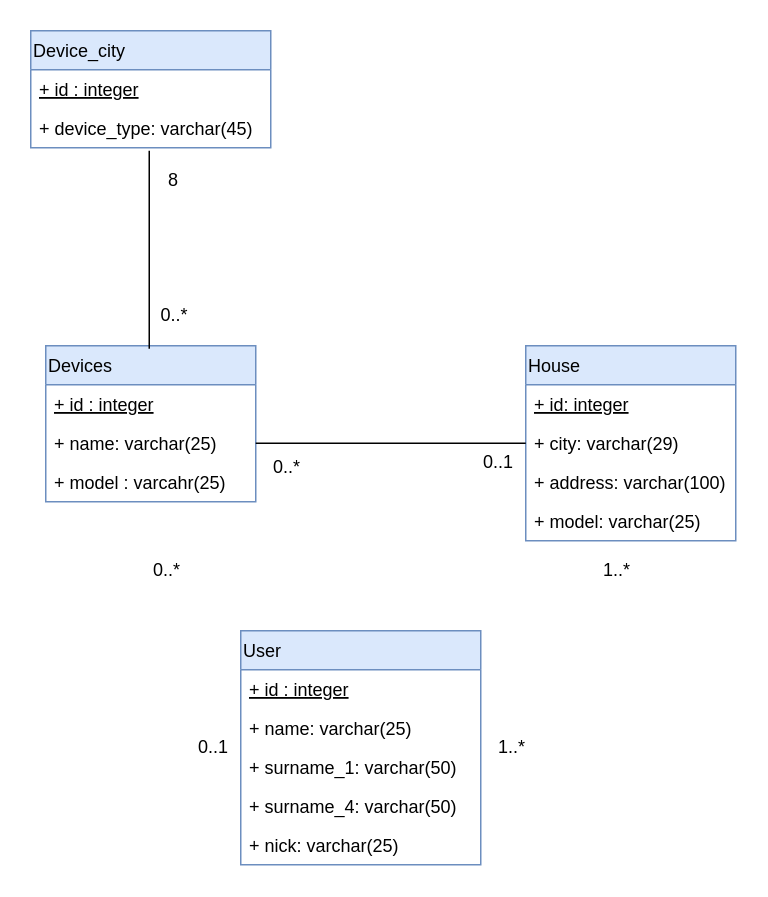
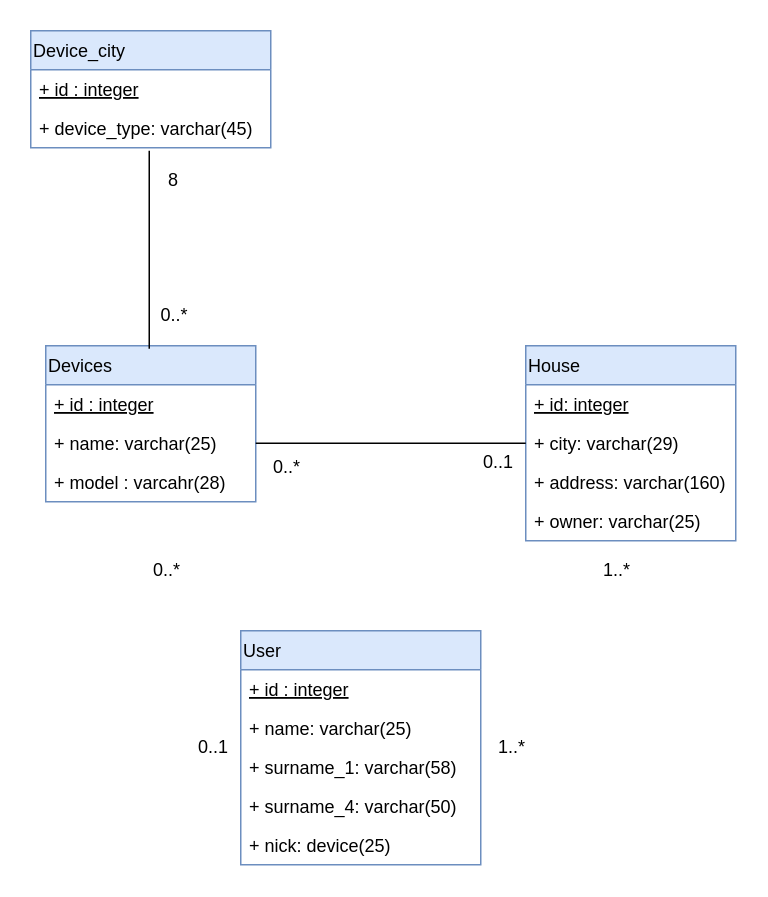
(148, 483) -> (148, 483)
(643, 483) -> (643, 483)
(625, 522) -> (628, 522)
(363, 768) -> (363, 768)
(335, 846) -> (328, 846)
